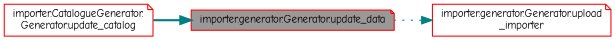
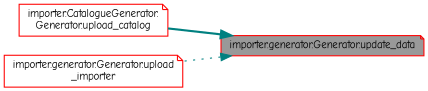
(79, 20) -> (94, 20)
(408, 20) -> (202, 59)
